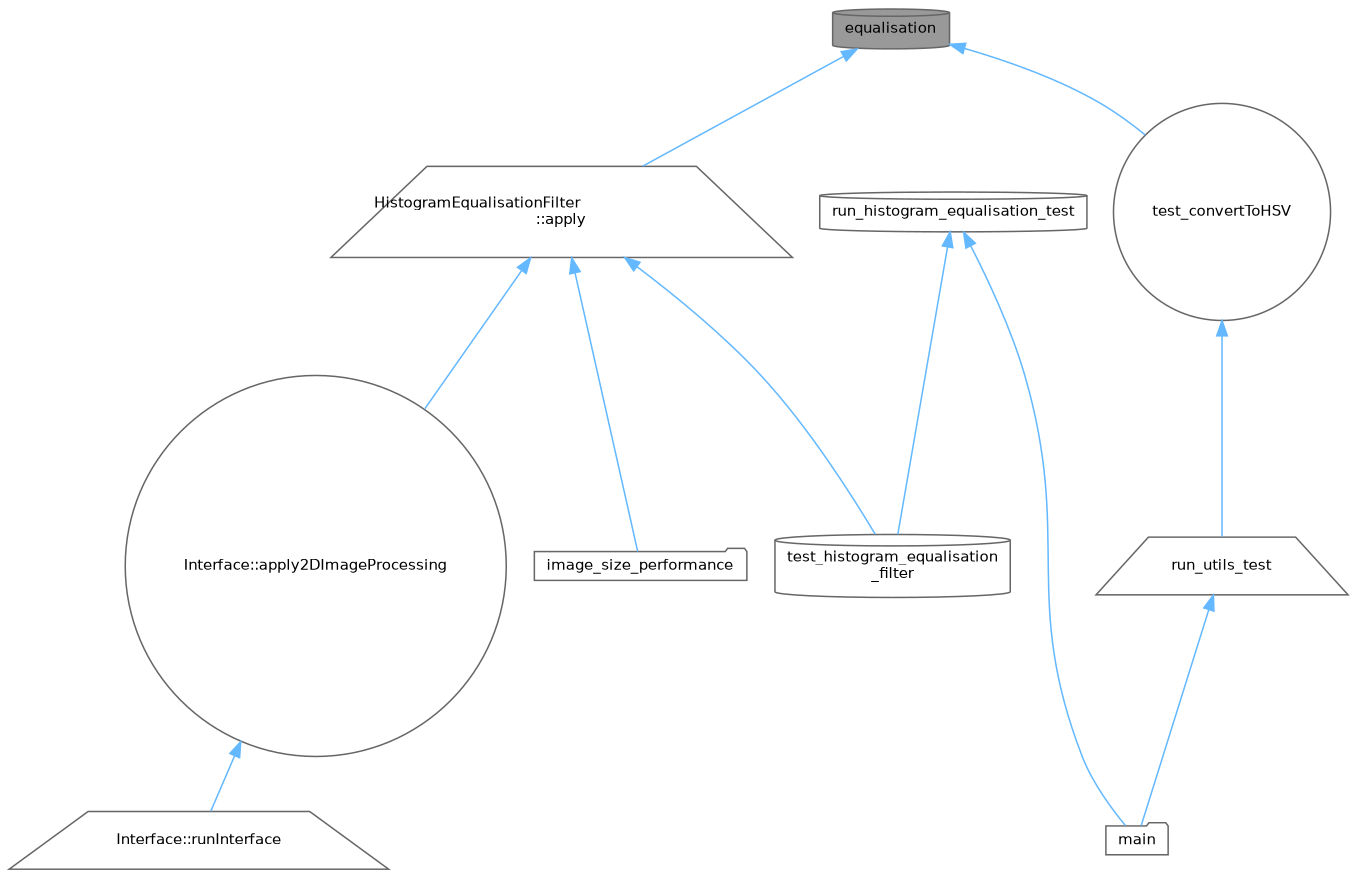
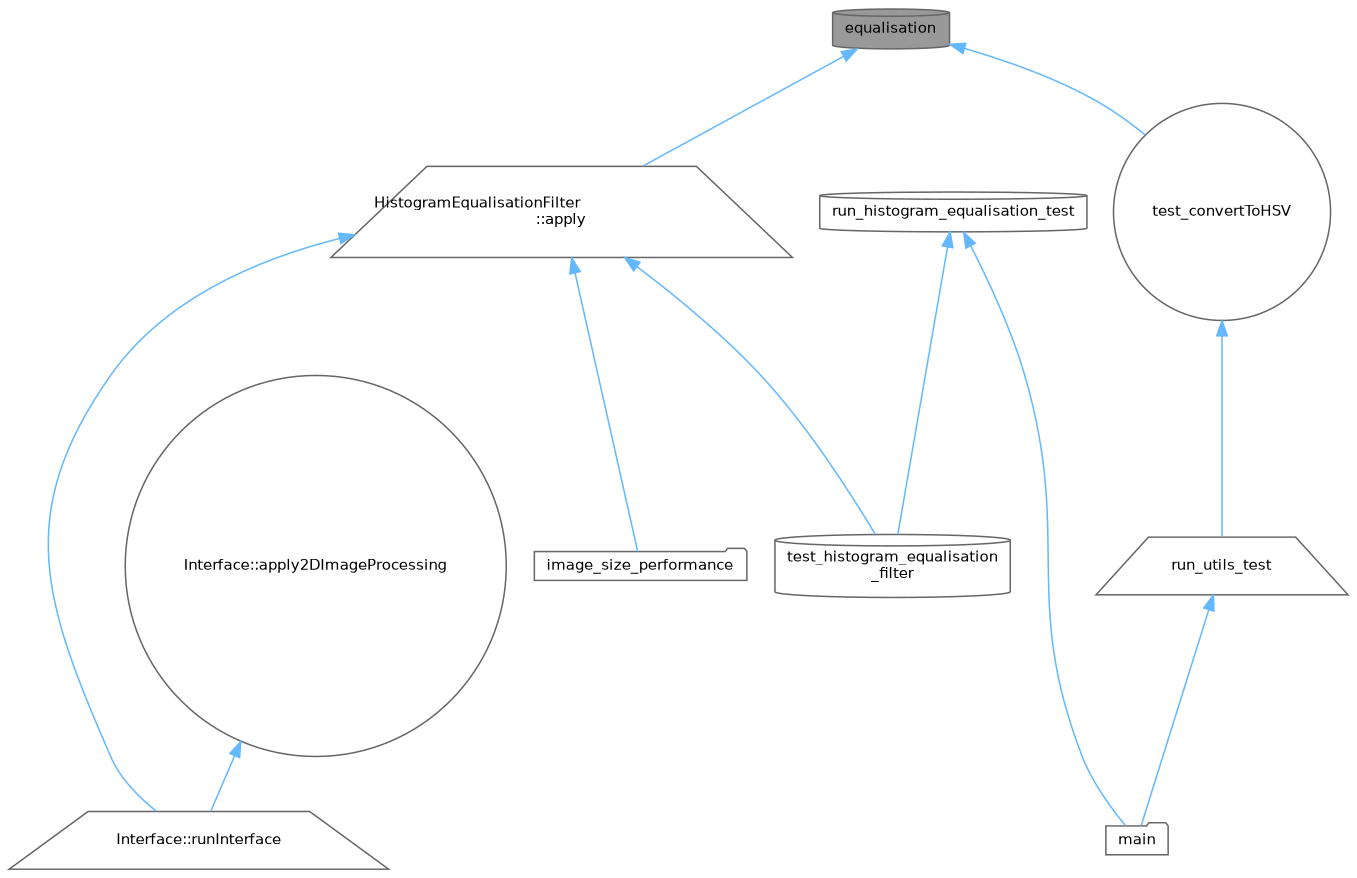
(473, 340) -> (63, 466)
